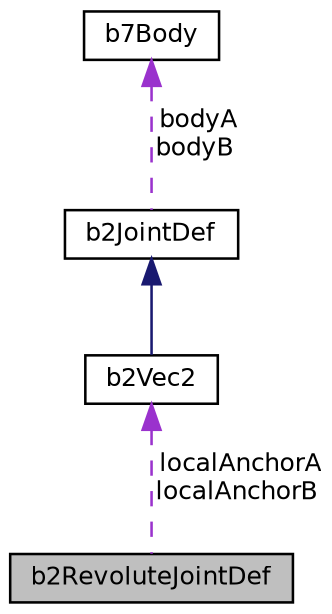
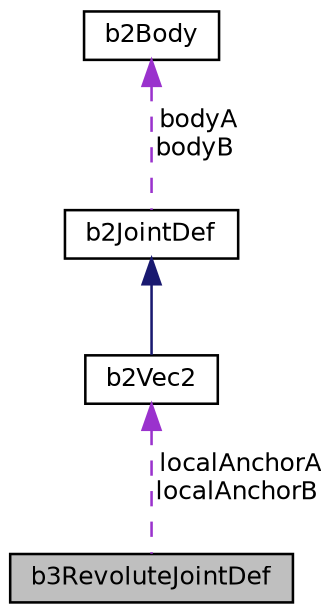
(152, 36) -> (152, 36)
(152, 578) -> (152, 578)
